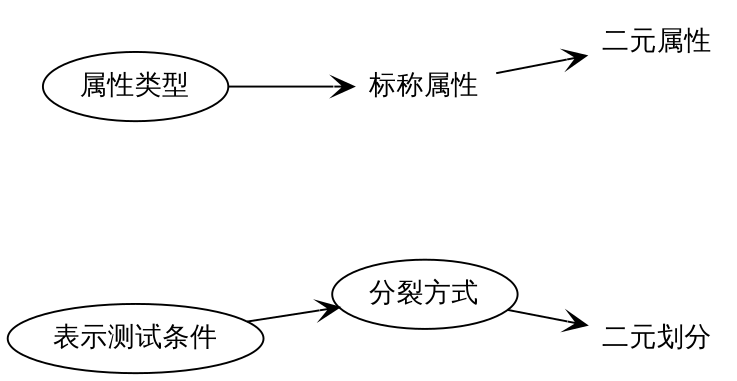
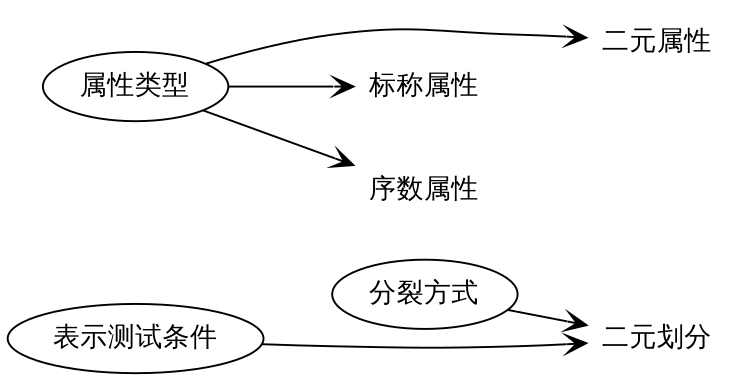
(531, 66) -> (385, 30)
none -> (425, 190)
(283, 316) -> (414, 348)
